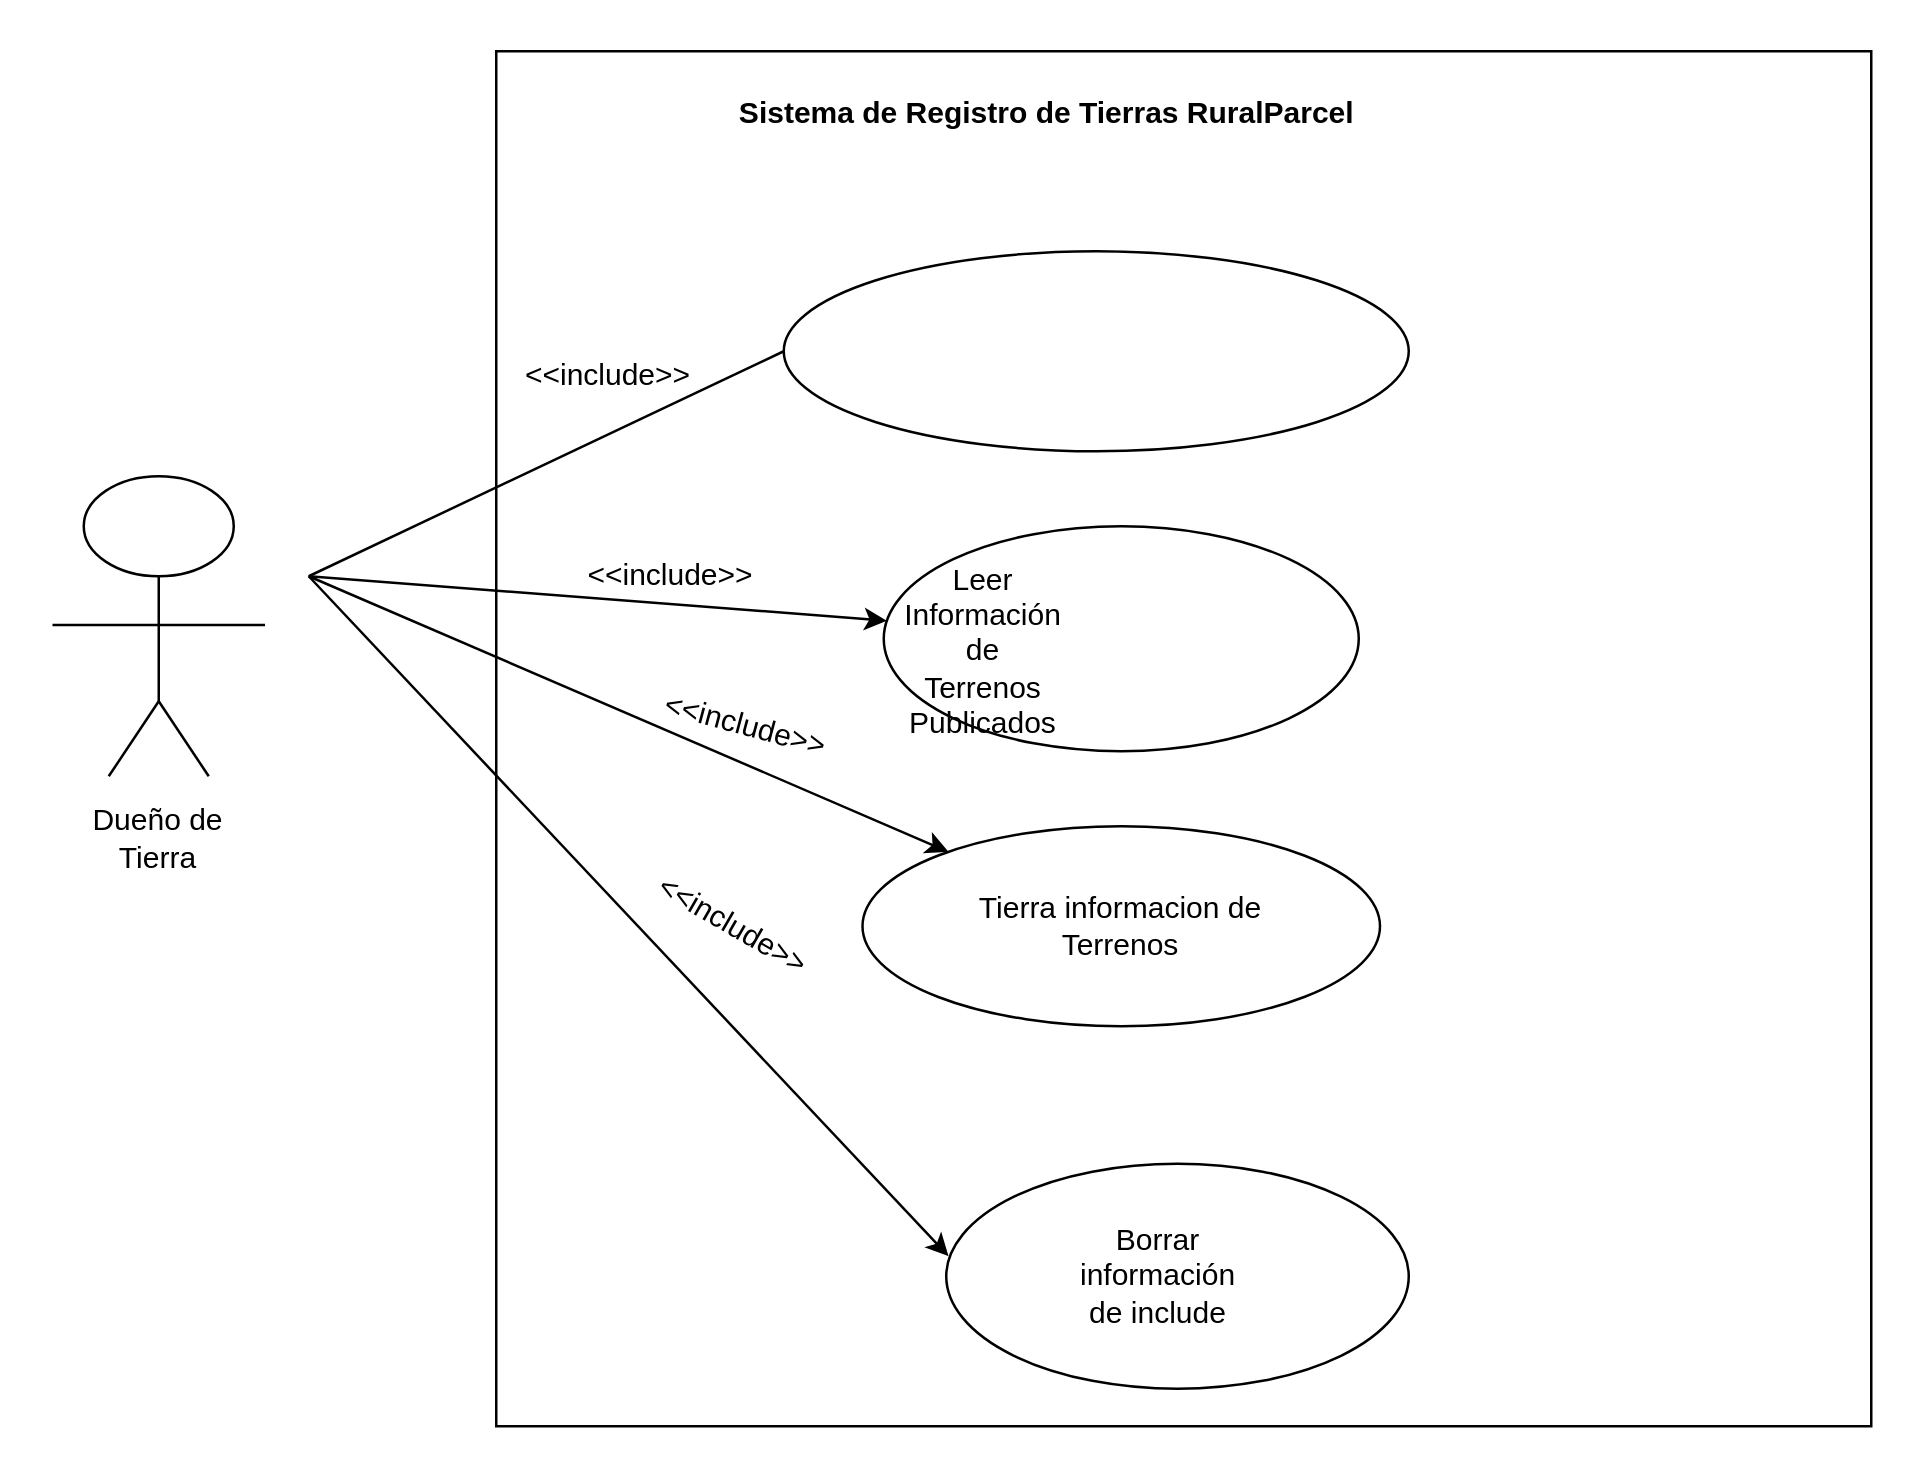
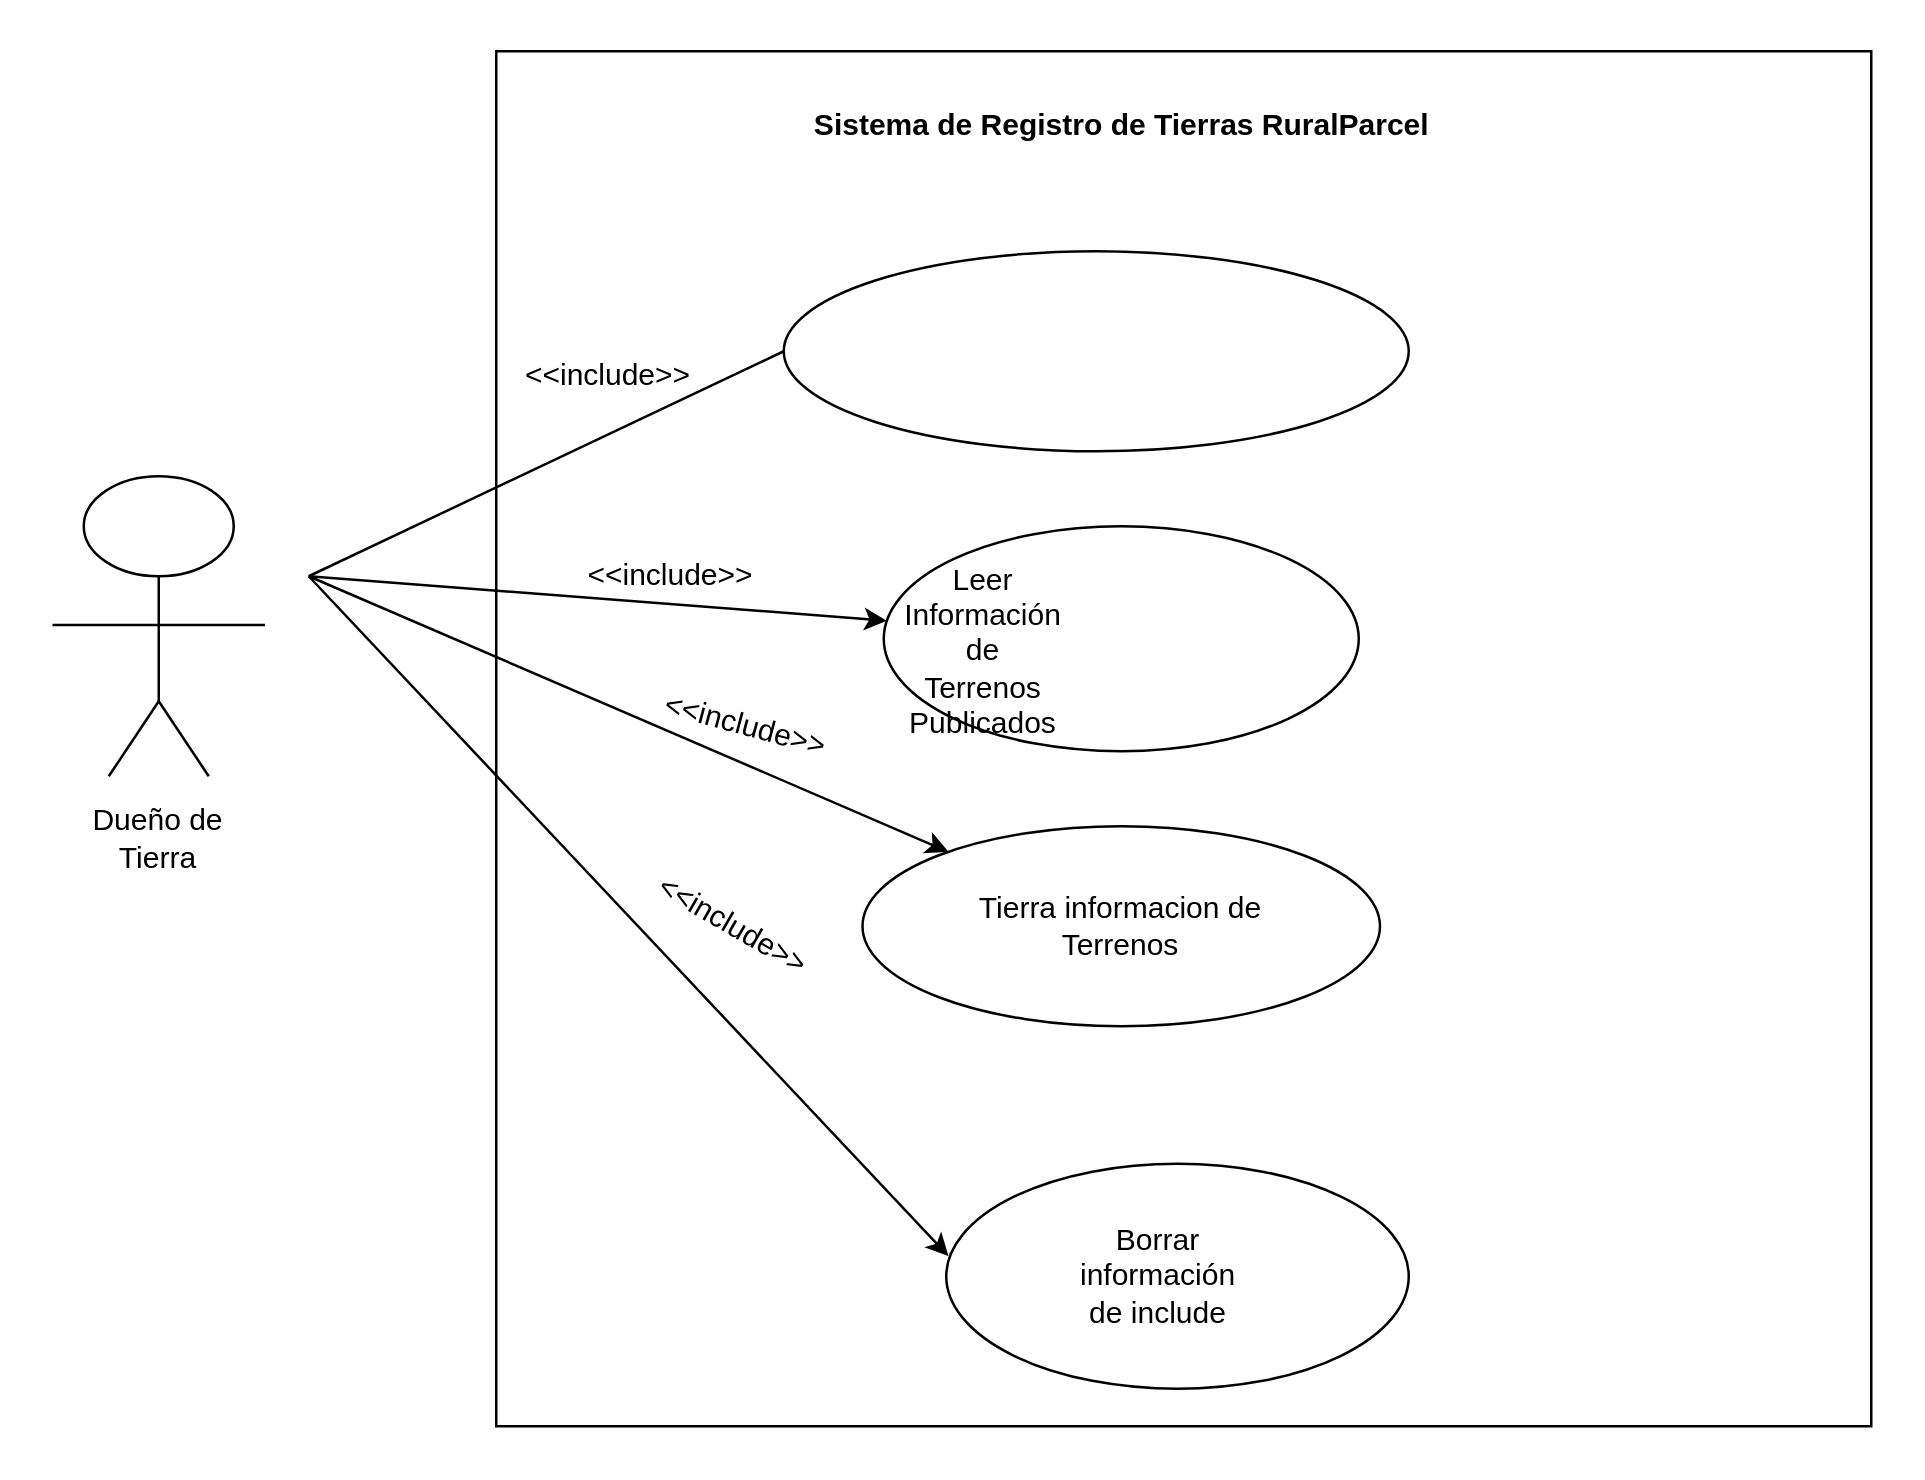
(1046, 114) -> (1121, 126)
